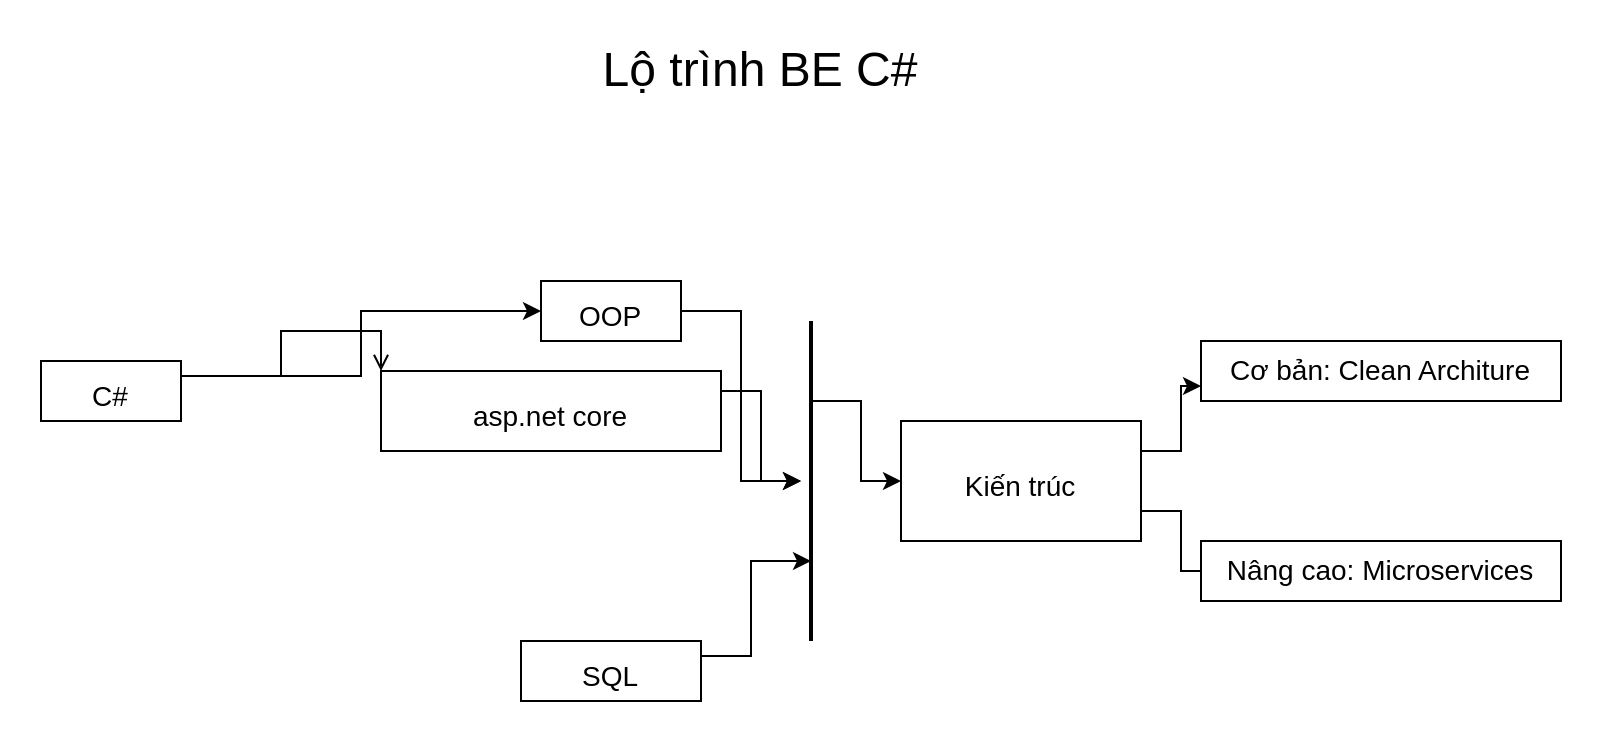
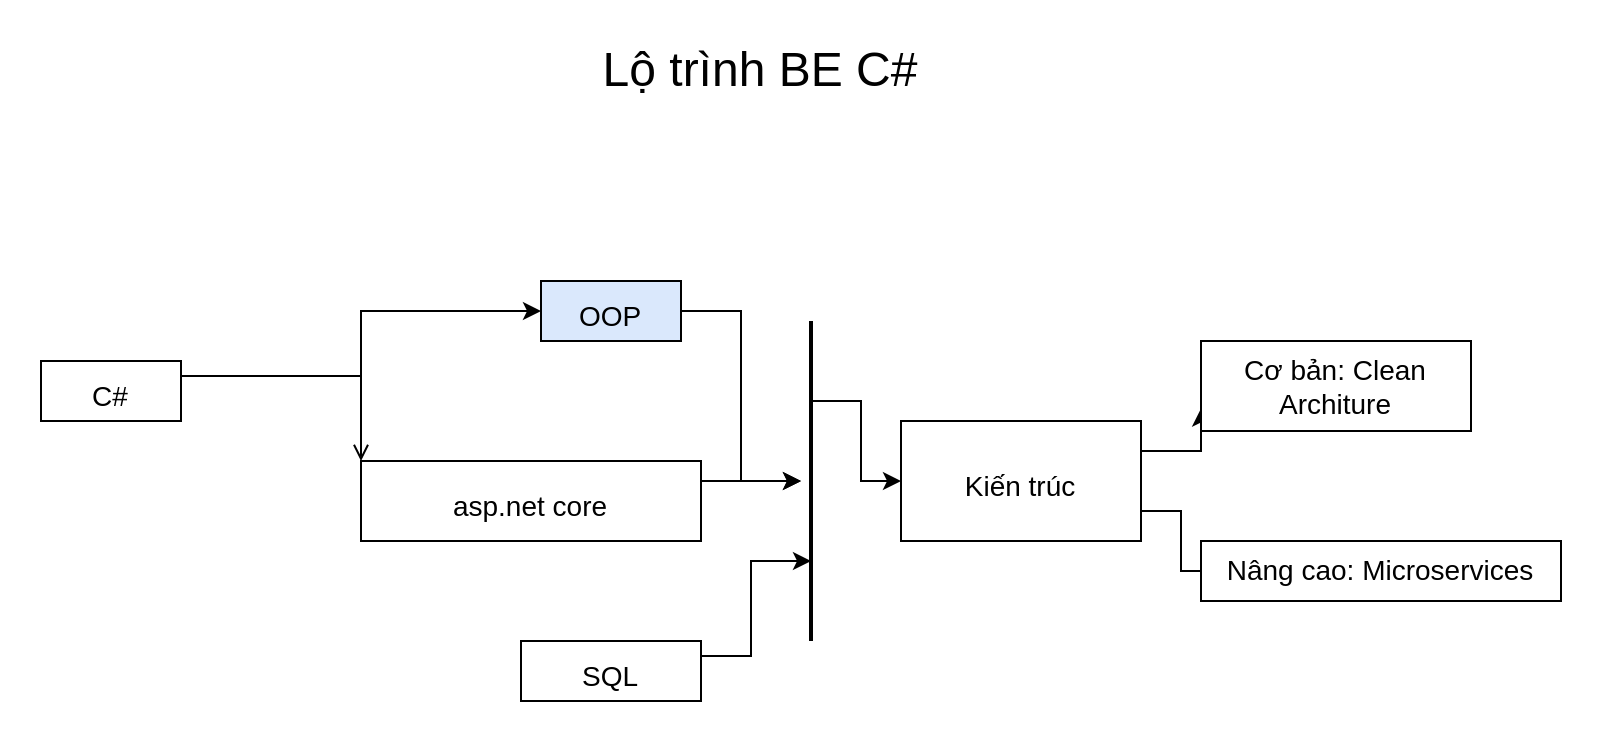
(611, 311) -> (611, 311)
(1381, 371) -> (1336, 386)
(551, 411) -> (531, 501)
